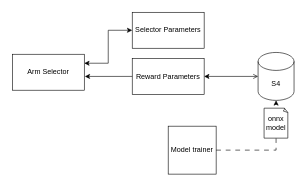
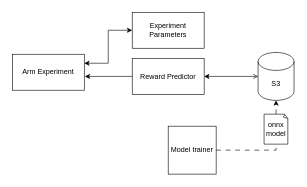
(168, 30) -> (168, 30)
(48, 72) -> (48, 72)
(168, 77) -> (168, 77)
(276, 84) -> (276, 84)
(276, 123) -> (276, 129)
